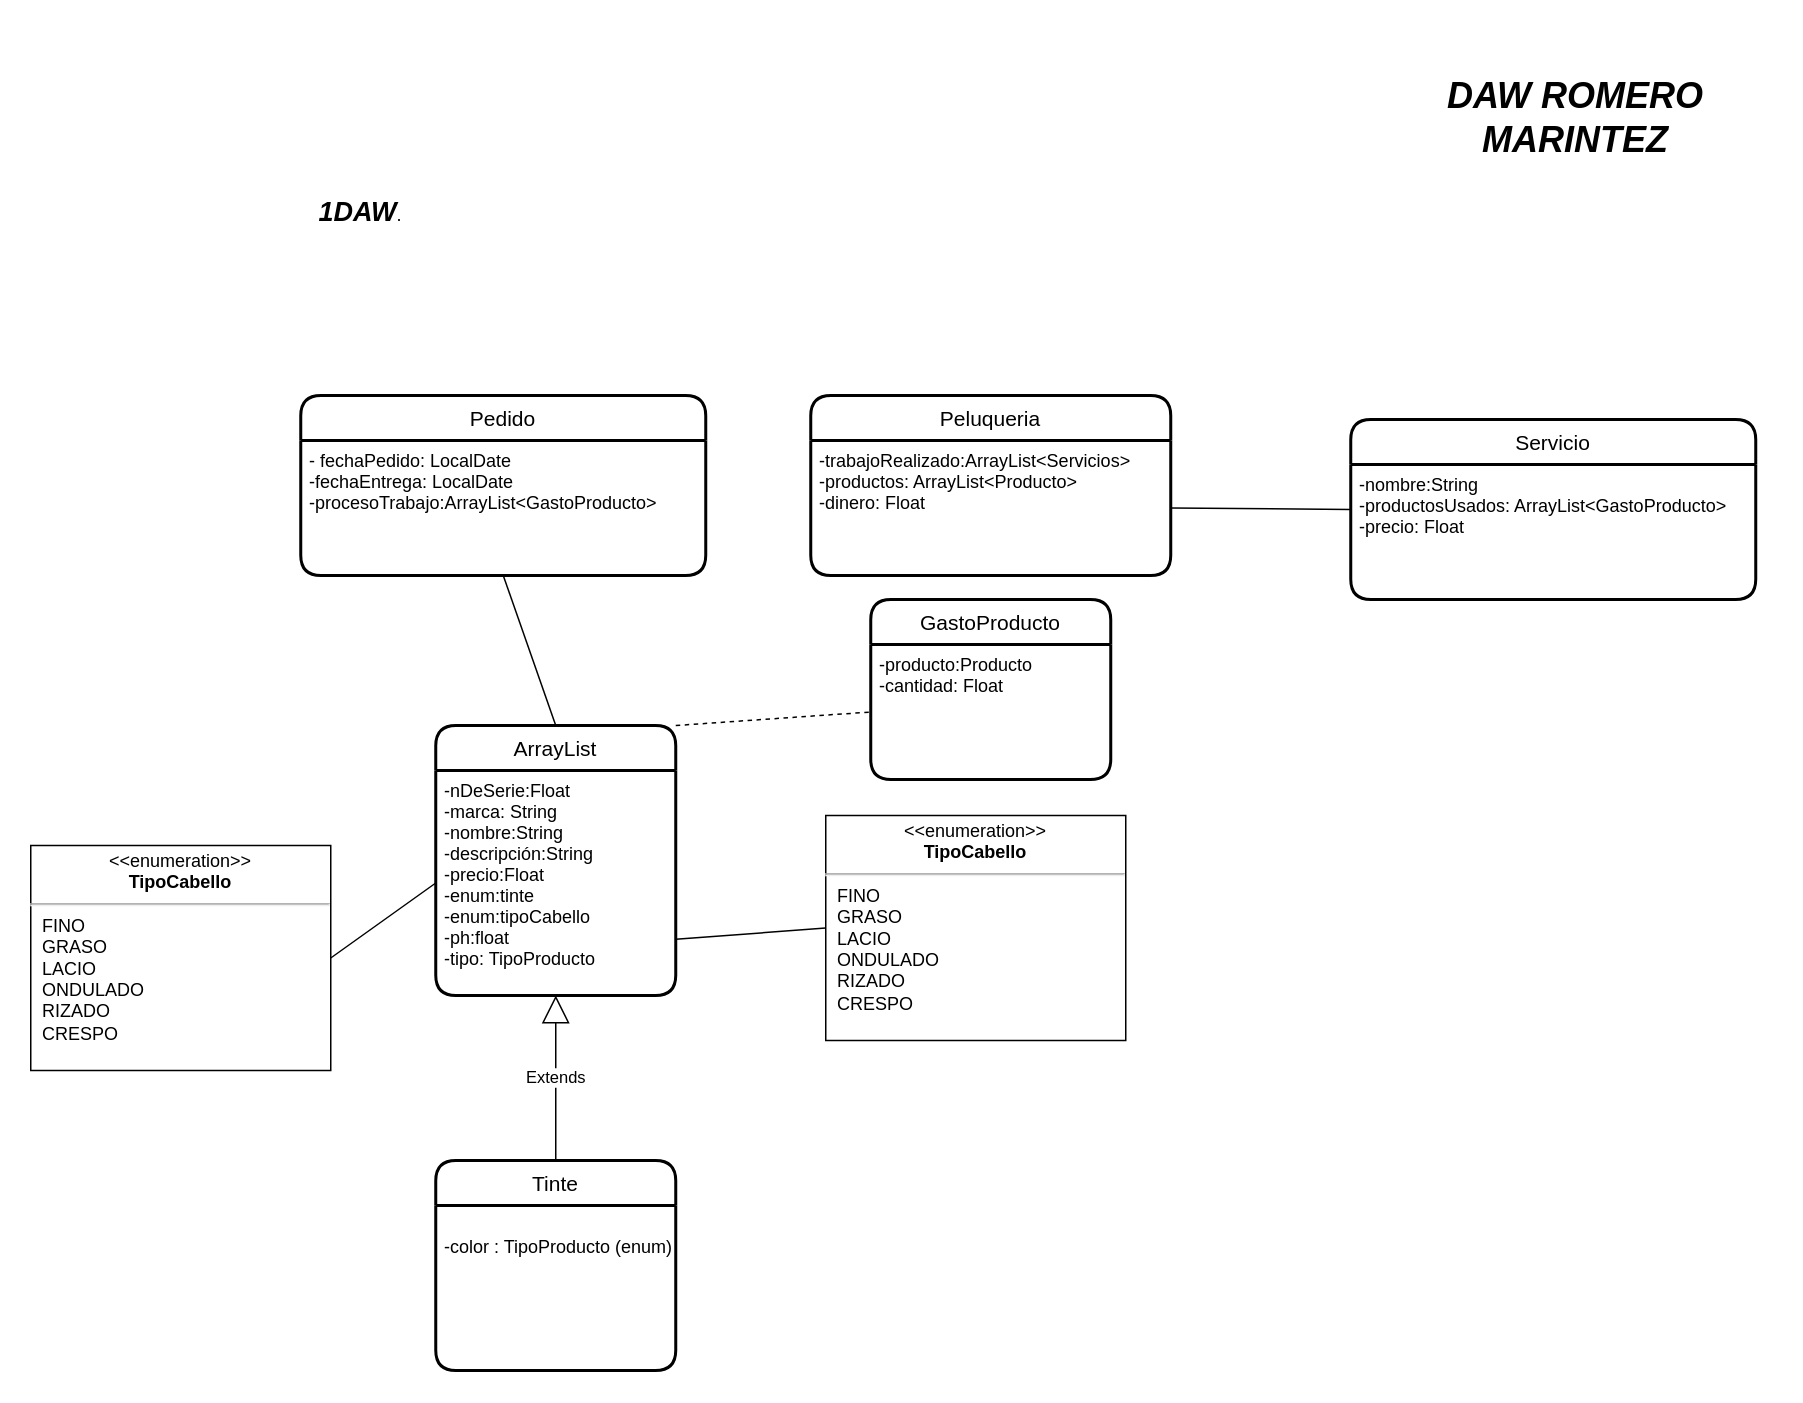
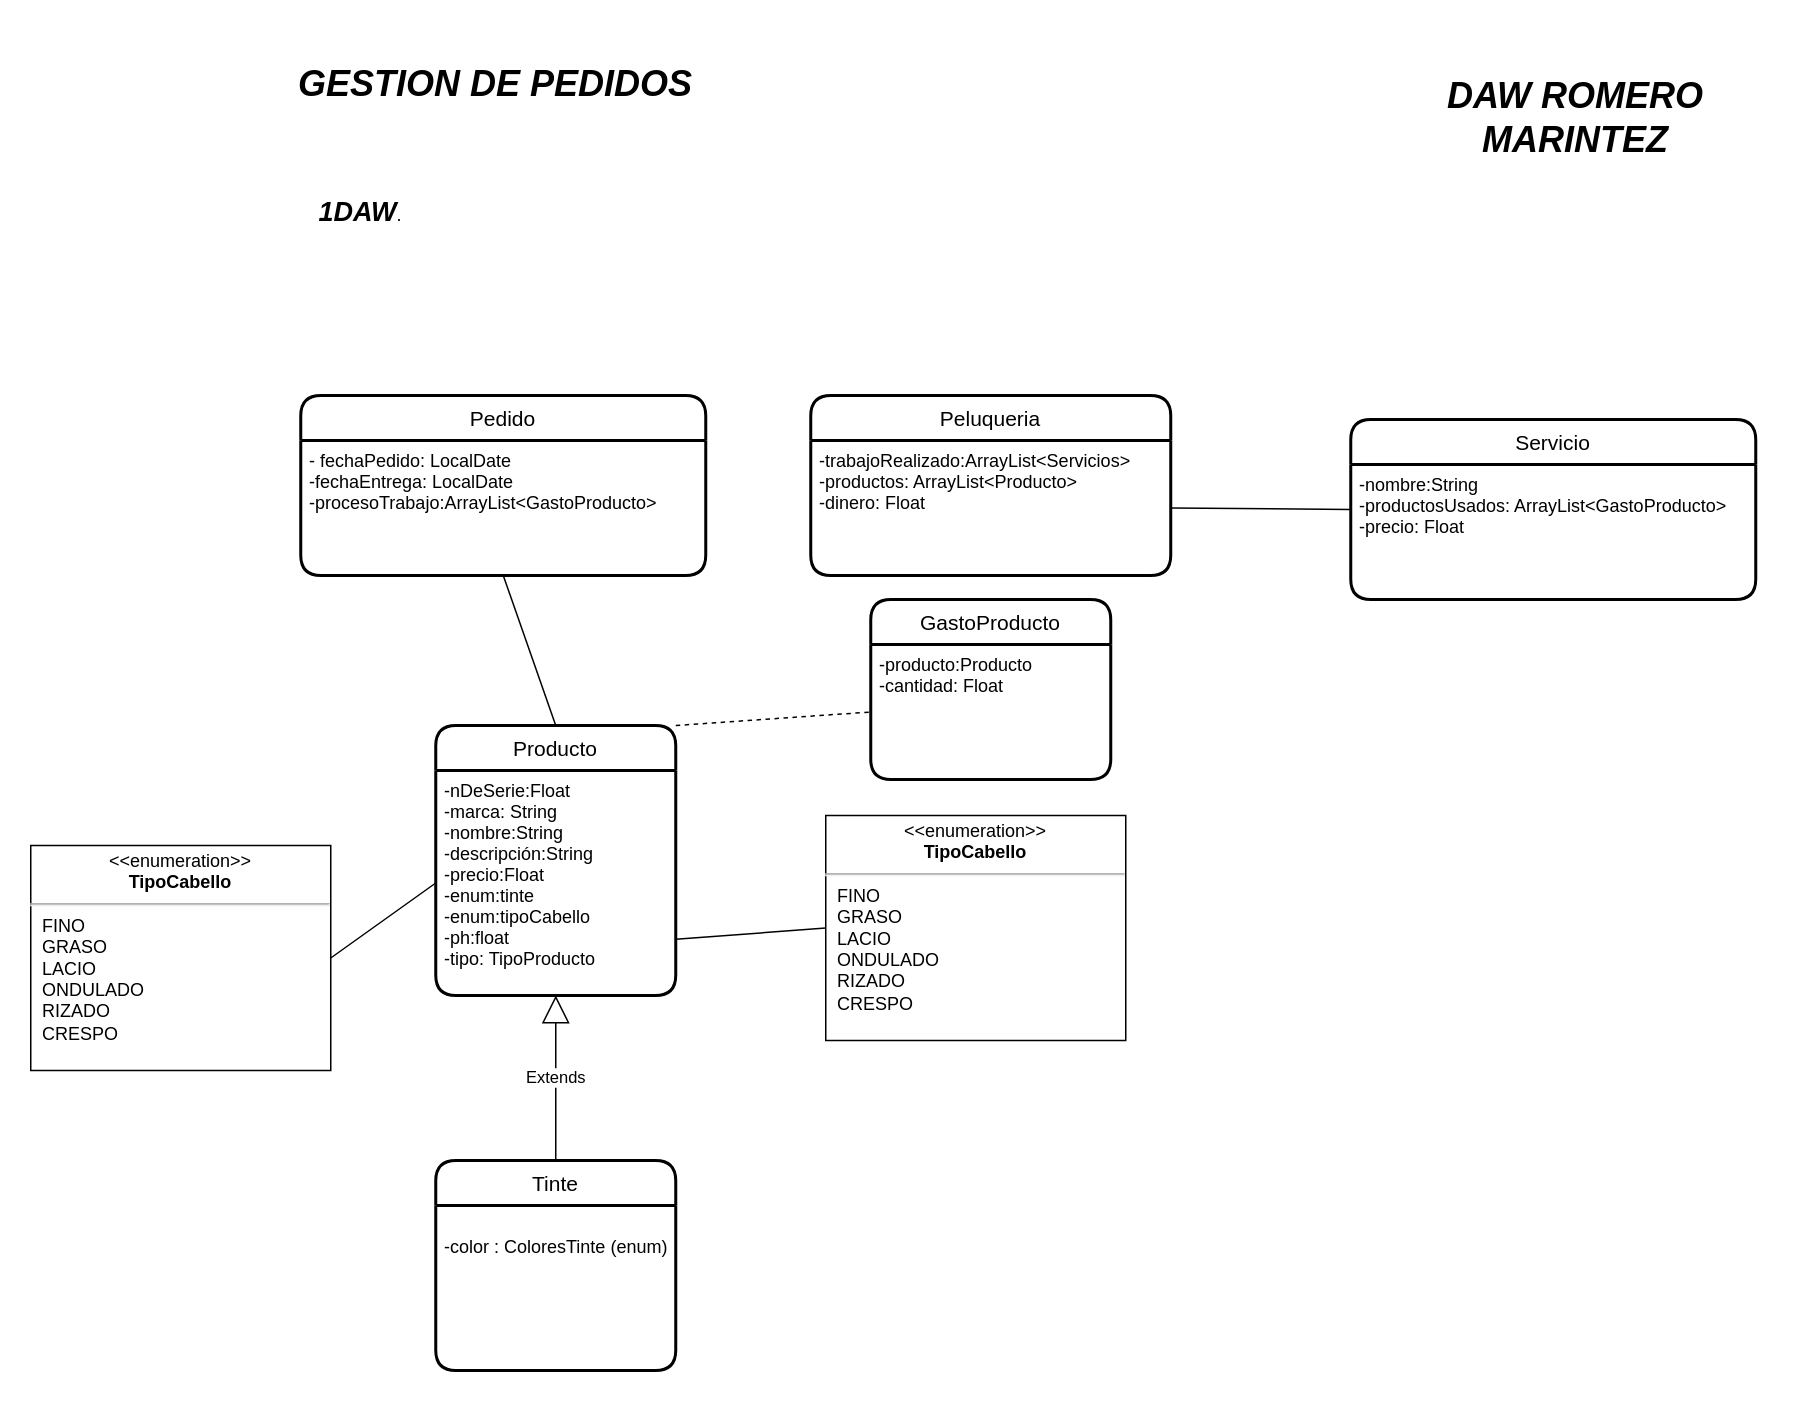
none -> (496, 84)
(555, 749) -> (555, 749)
(571, 1247) -> (569, 1247)
